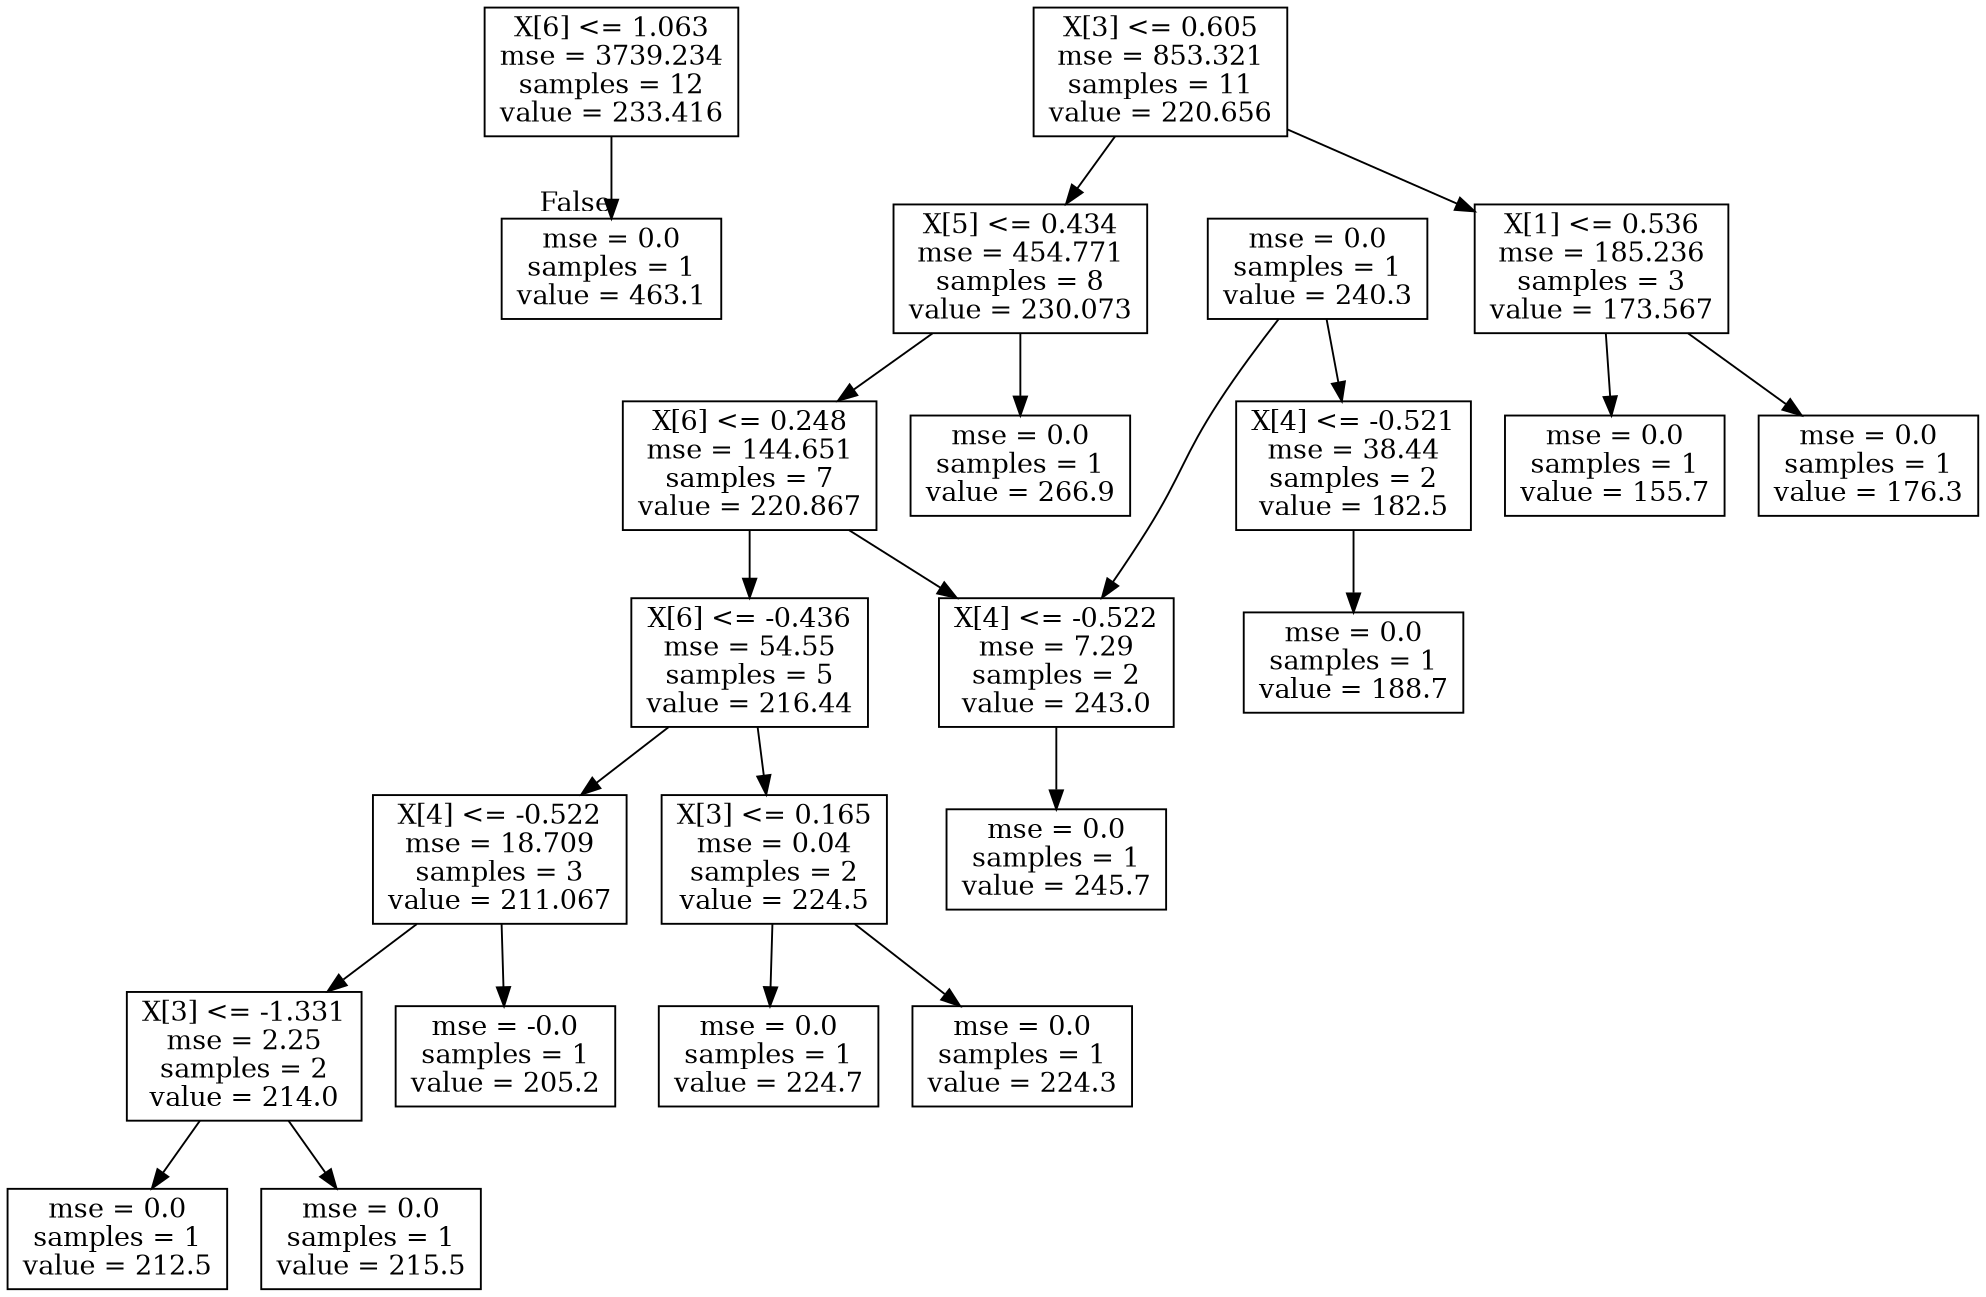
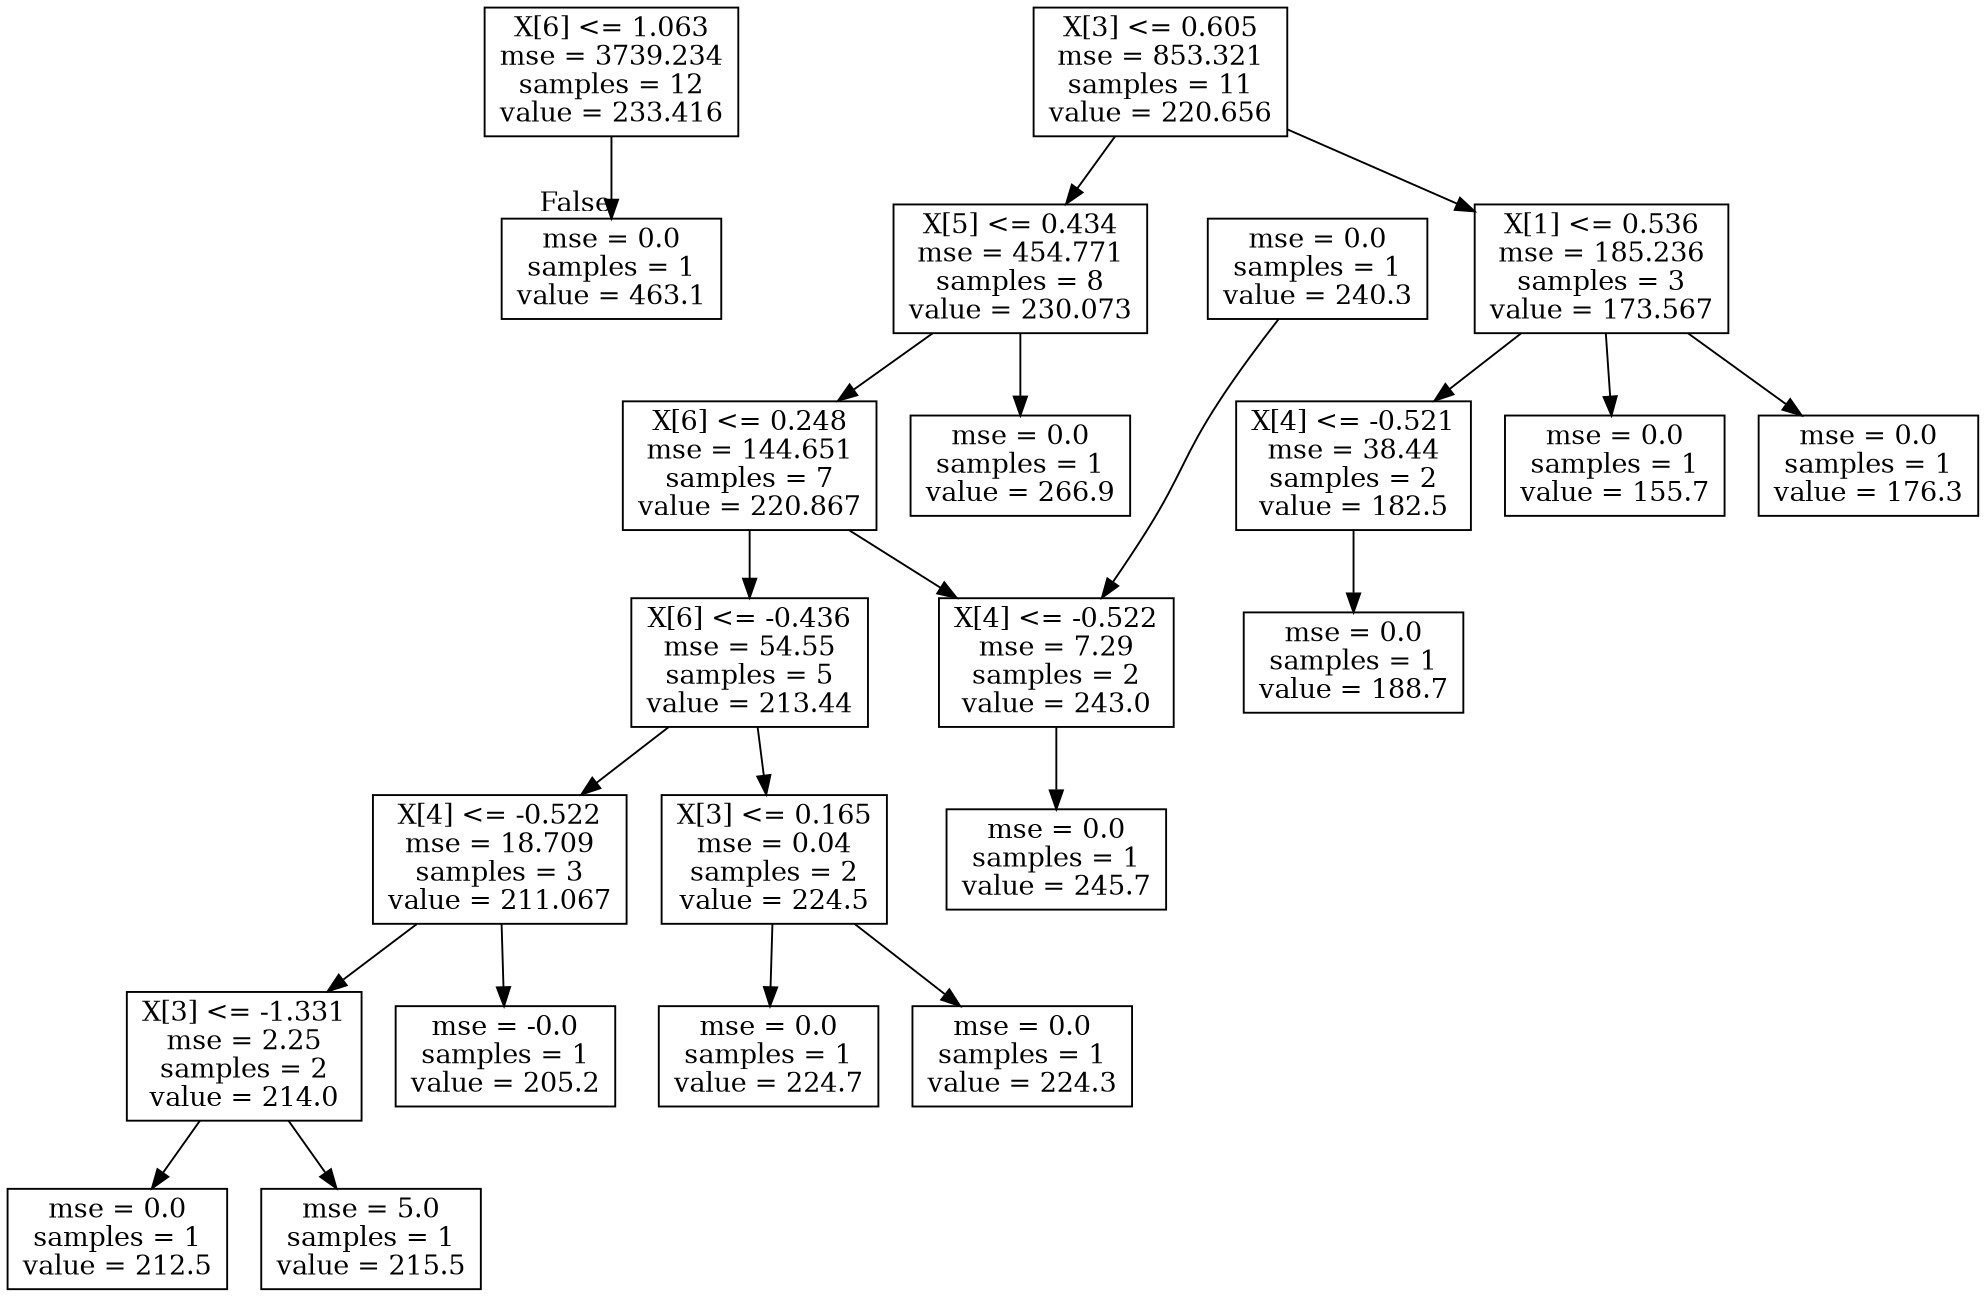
(1332, 351) -> (1485, 361)
(750, 663) -> (750, 663)
(371, 1239) -> (371, 1239)
